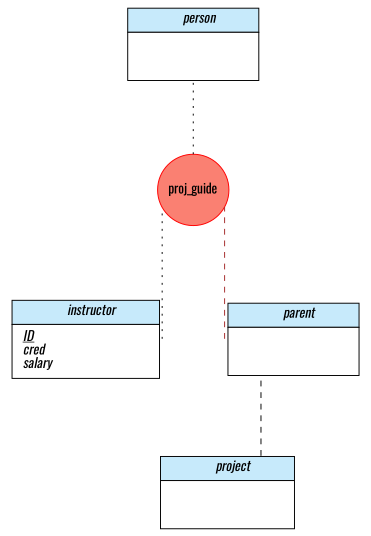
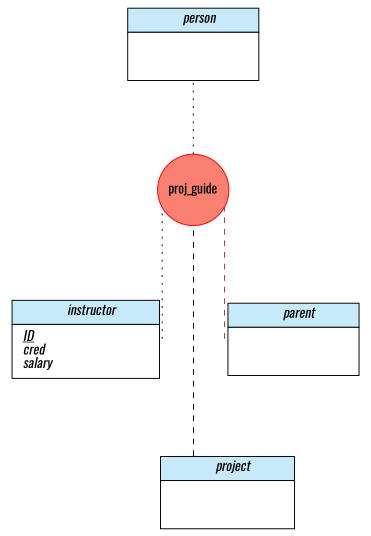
(261, 417) -> (194, 341)
